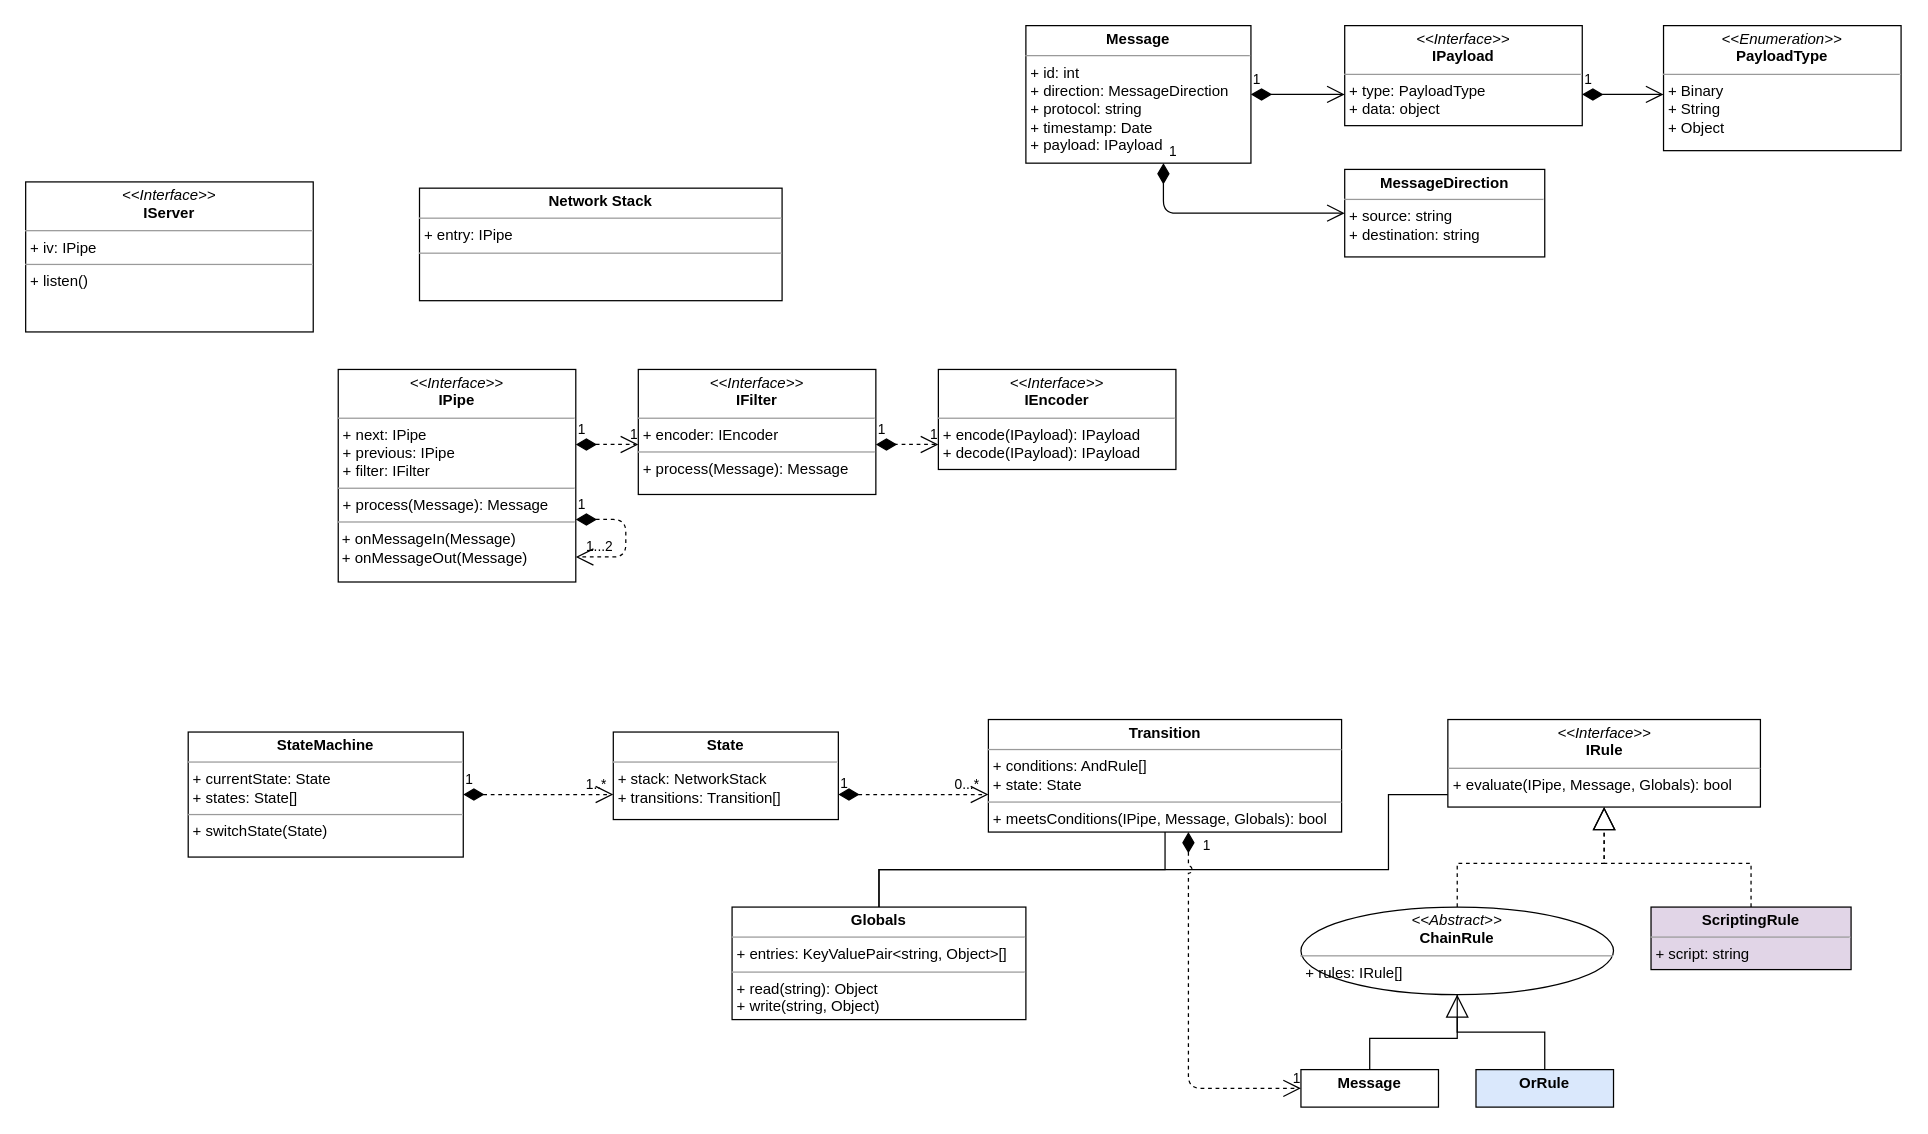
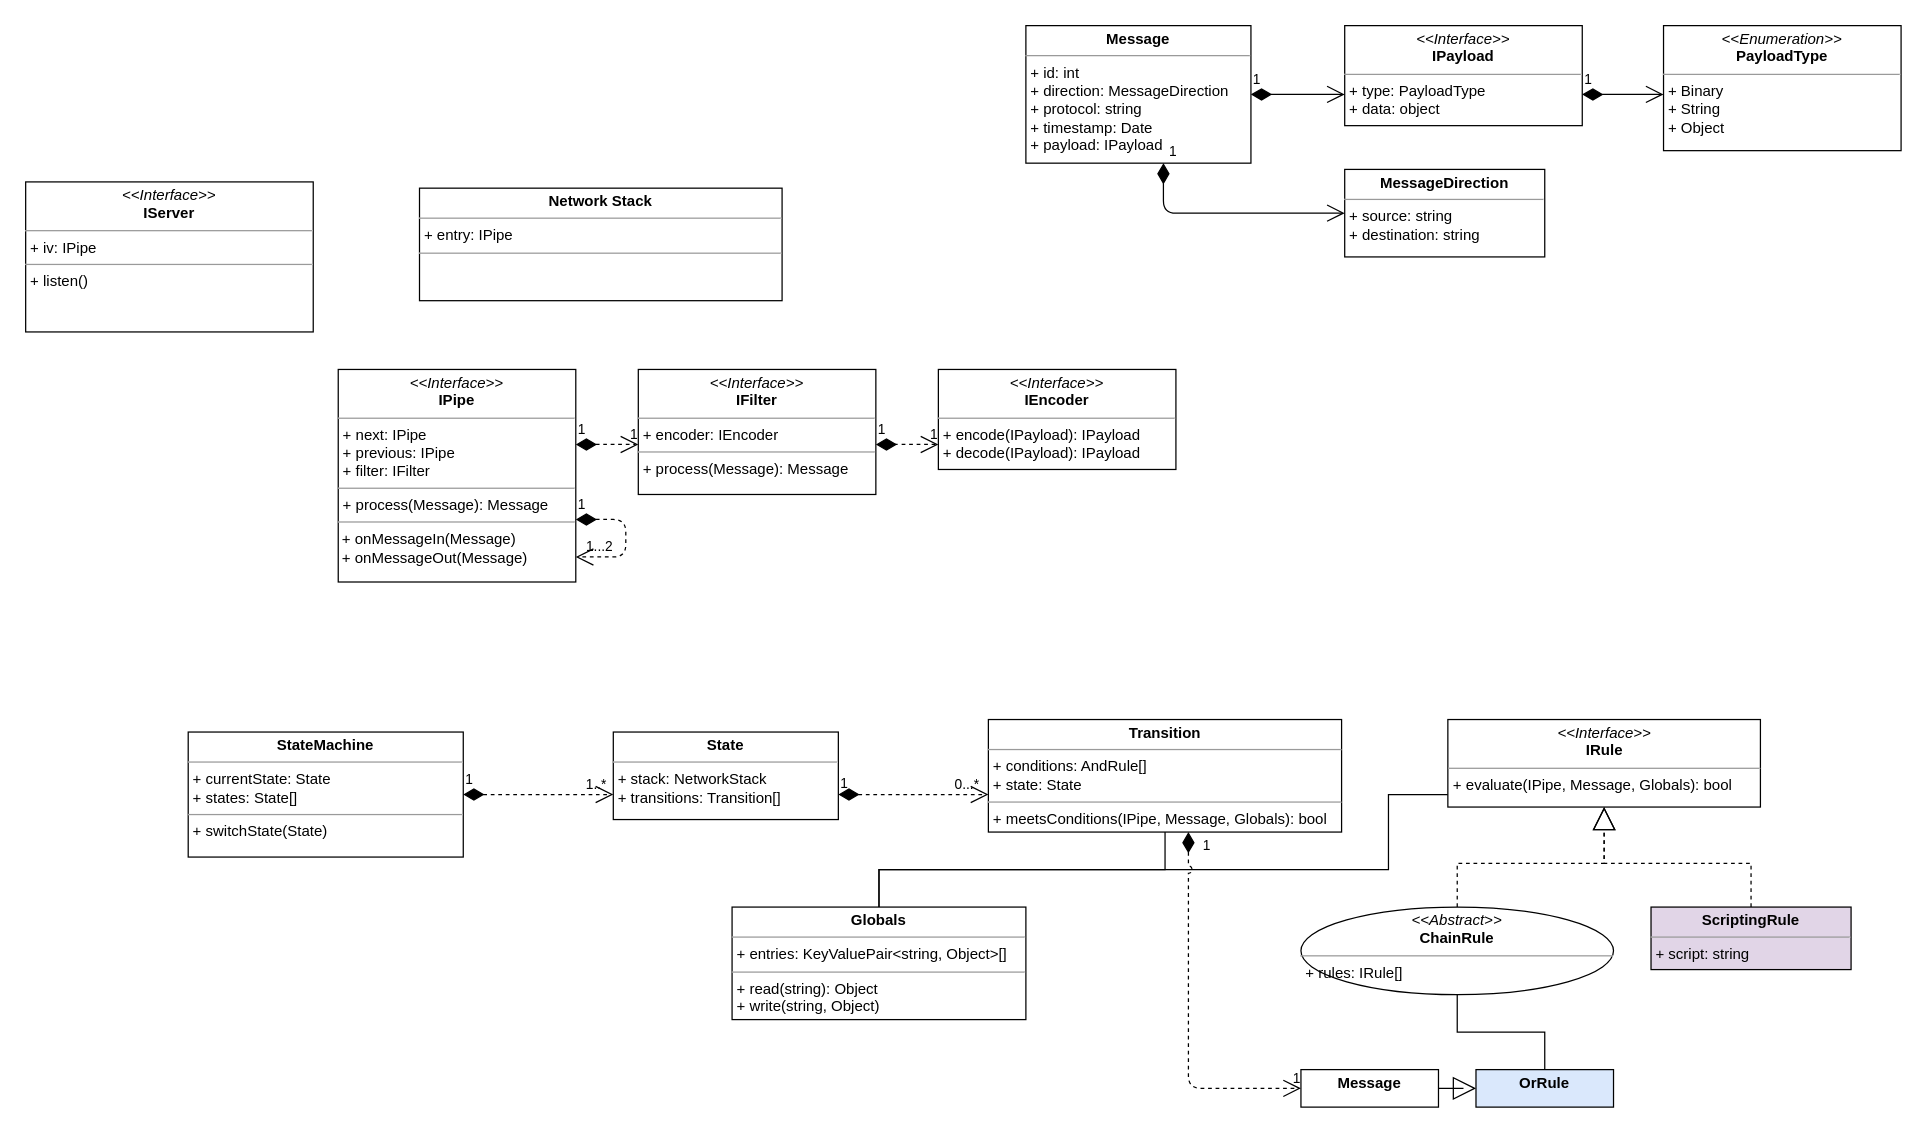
(1400, 1038) -> (1456, 1088)
